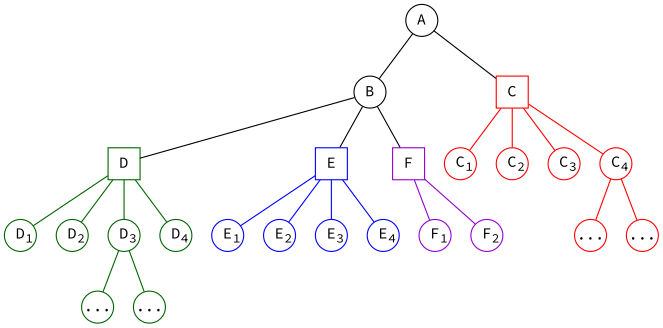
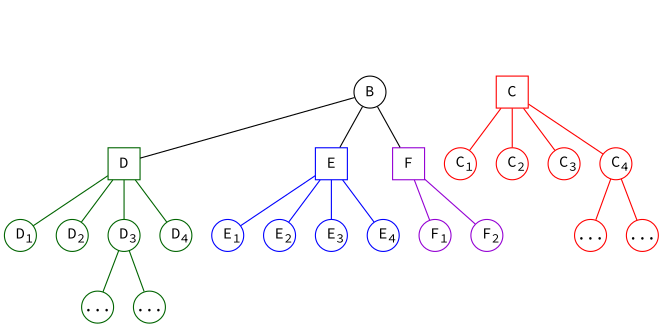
(422, 20) -> none
